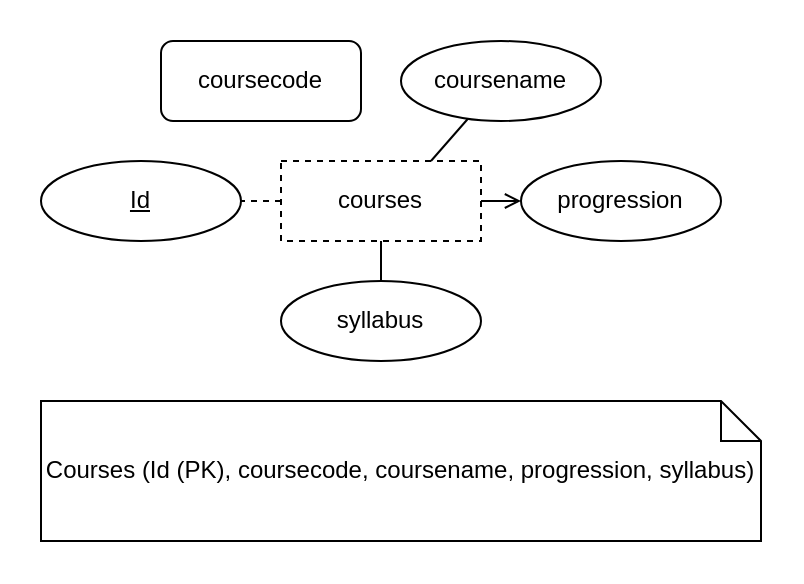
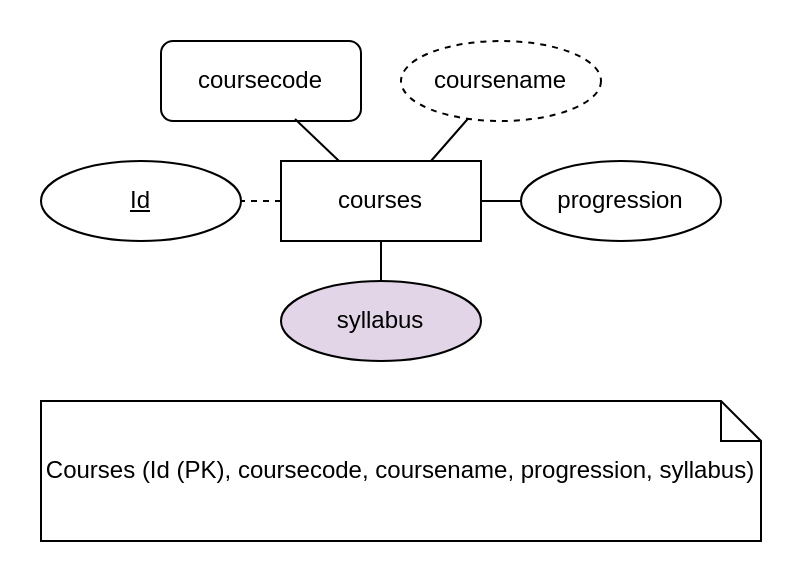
(501, 81) -> (501, 81)
none -> (317, 140)
(381, 201) -> (381, 201)
(512, 201) -> (514, 201)
(381, 321) -> (381, 321)
